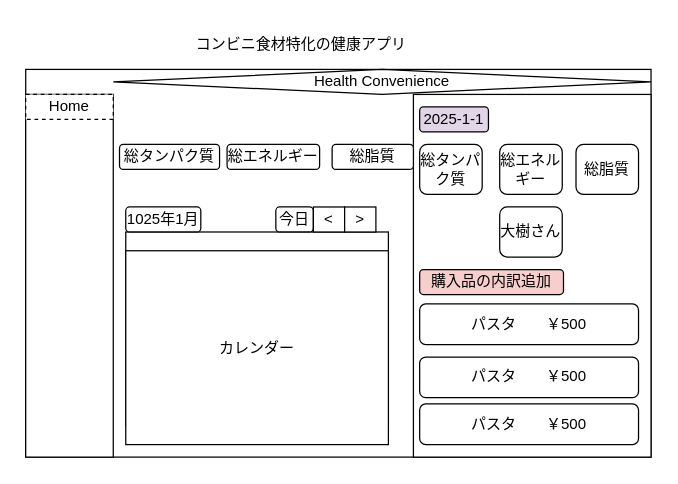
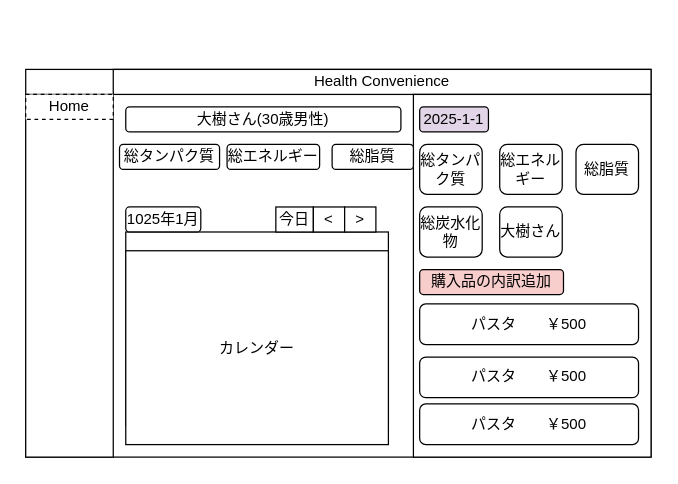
(301, 44) -> none
(382, 82) -> (382, 82)
none -> (263, 119)
(294, 219) -> (294, 219)
none -> (451, 232)
